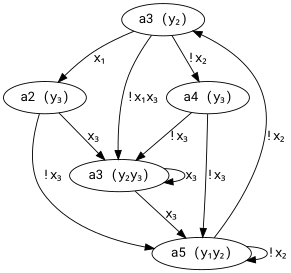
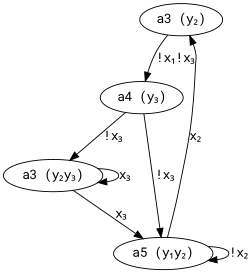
(197, 59) -> (176, 59)
(124, 90) -> none
(45, 98) -> none
(275, 137) -> (196, 137)
